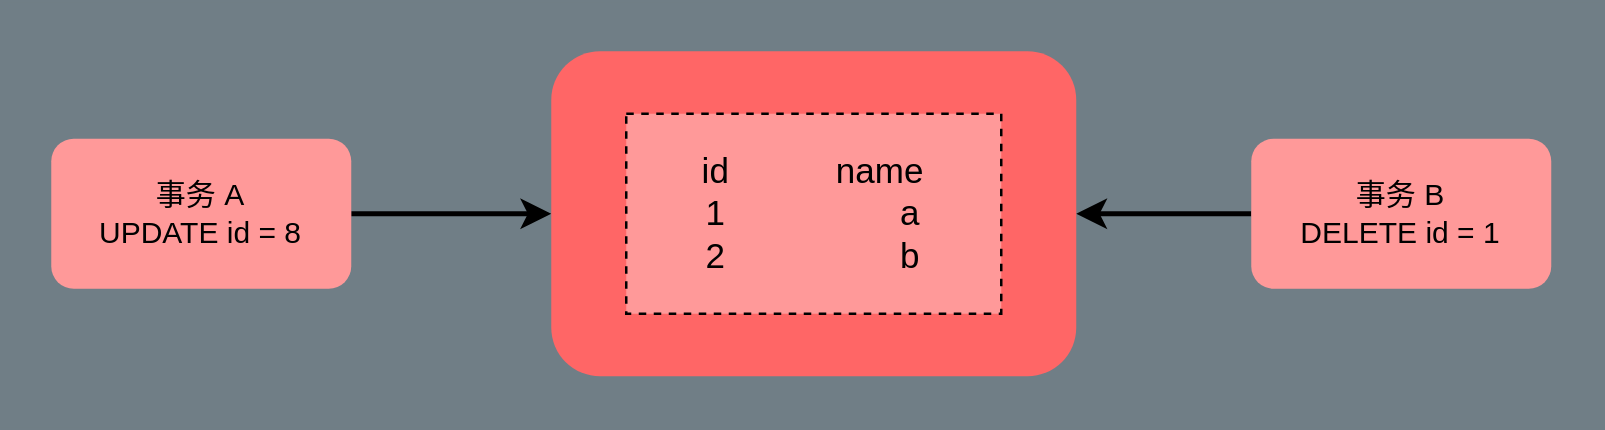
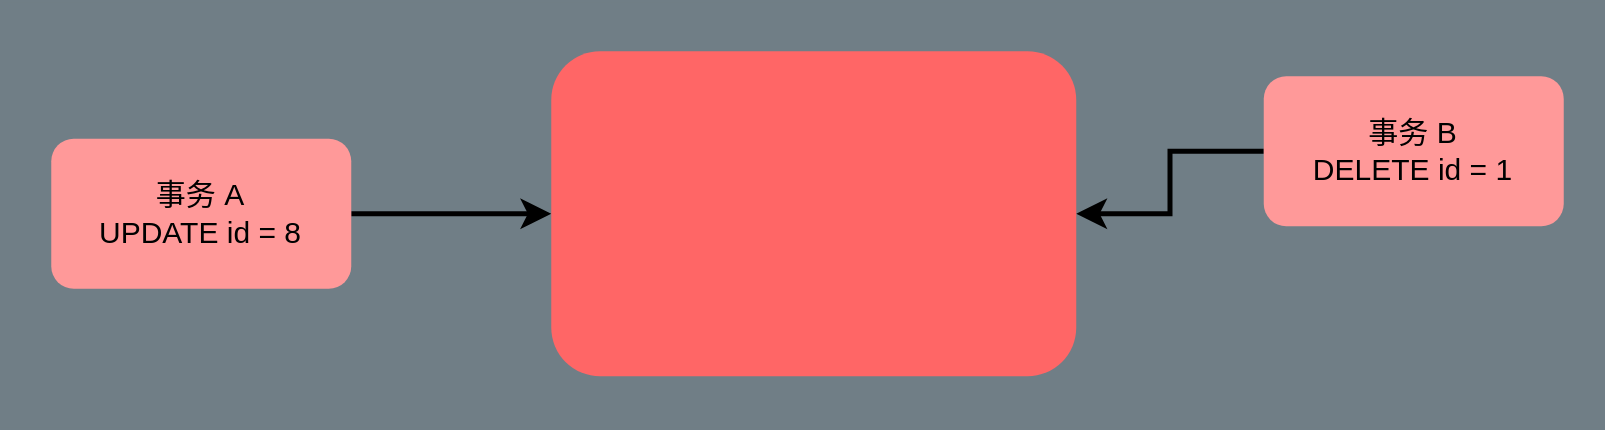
(814, 214) -> none
(1401, 214) -> (1414, 151)
